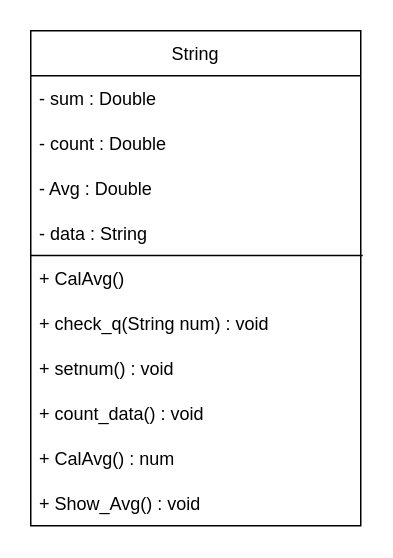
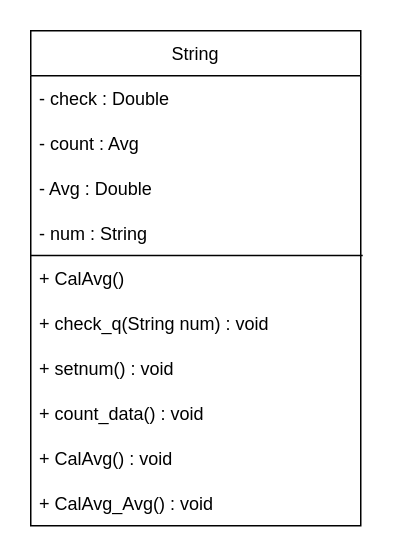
(98, 99) -> (108, 99)
(108, 144) -> (95, 144)
(103, 234) -> (98, 234)
(108, 459) -> (111, 459)
(123, 504) -> (131, 504)
